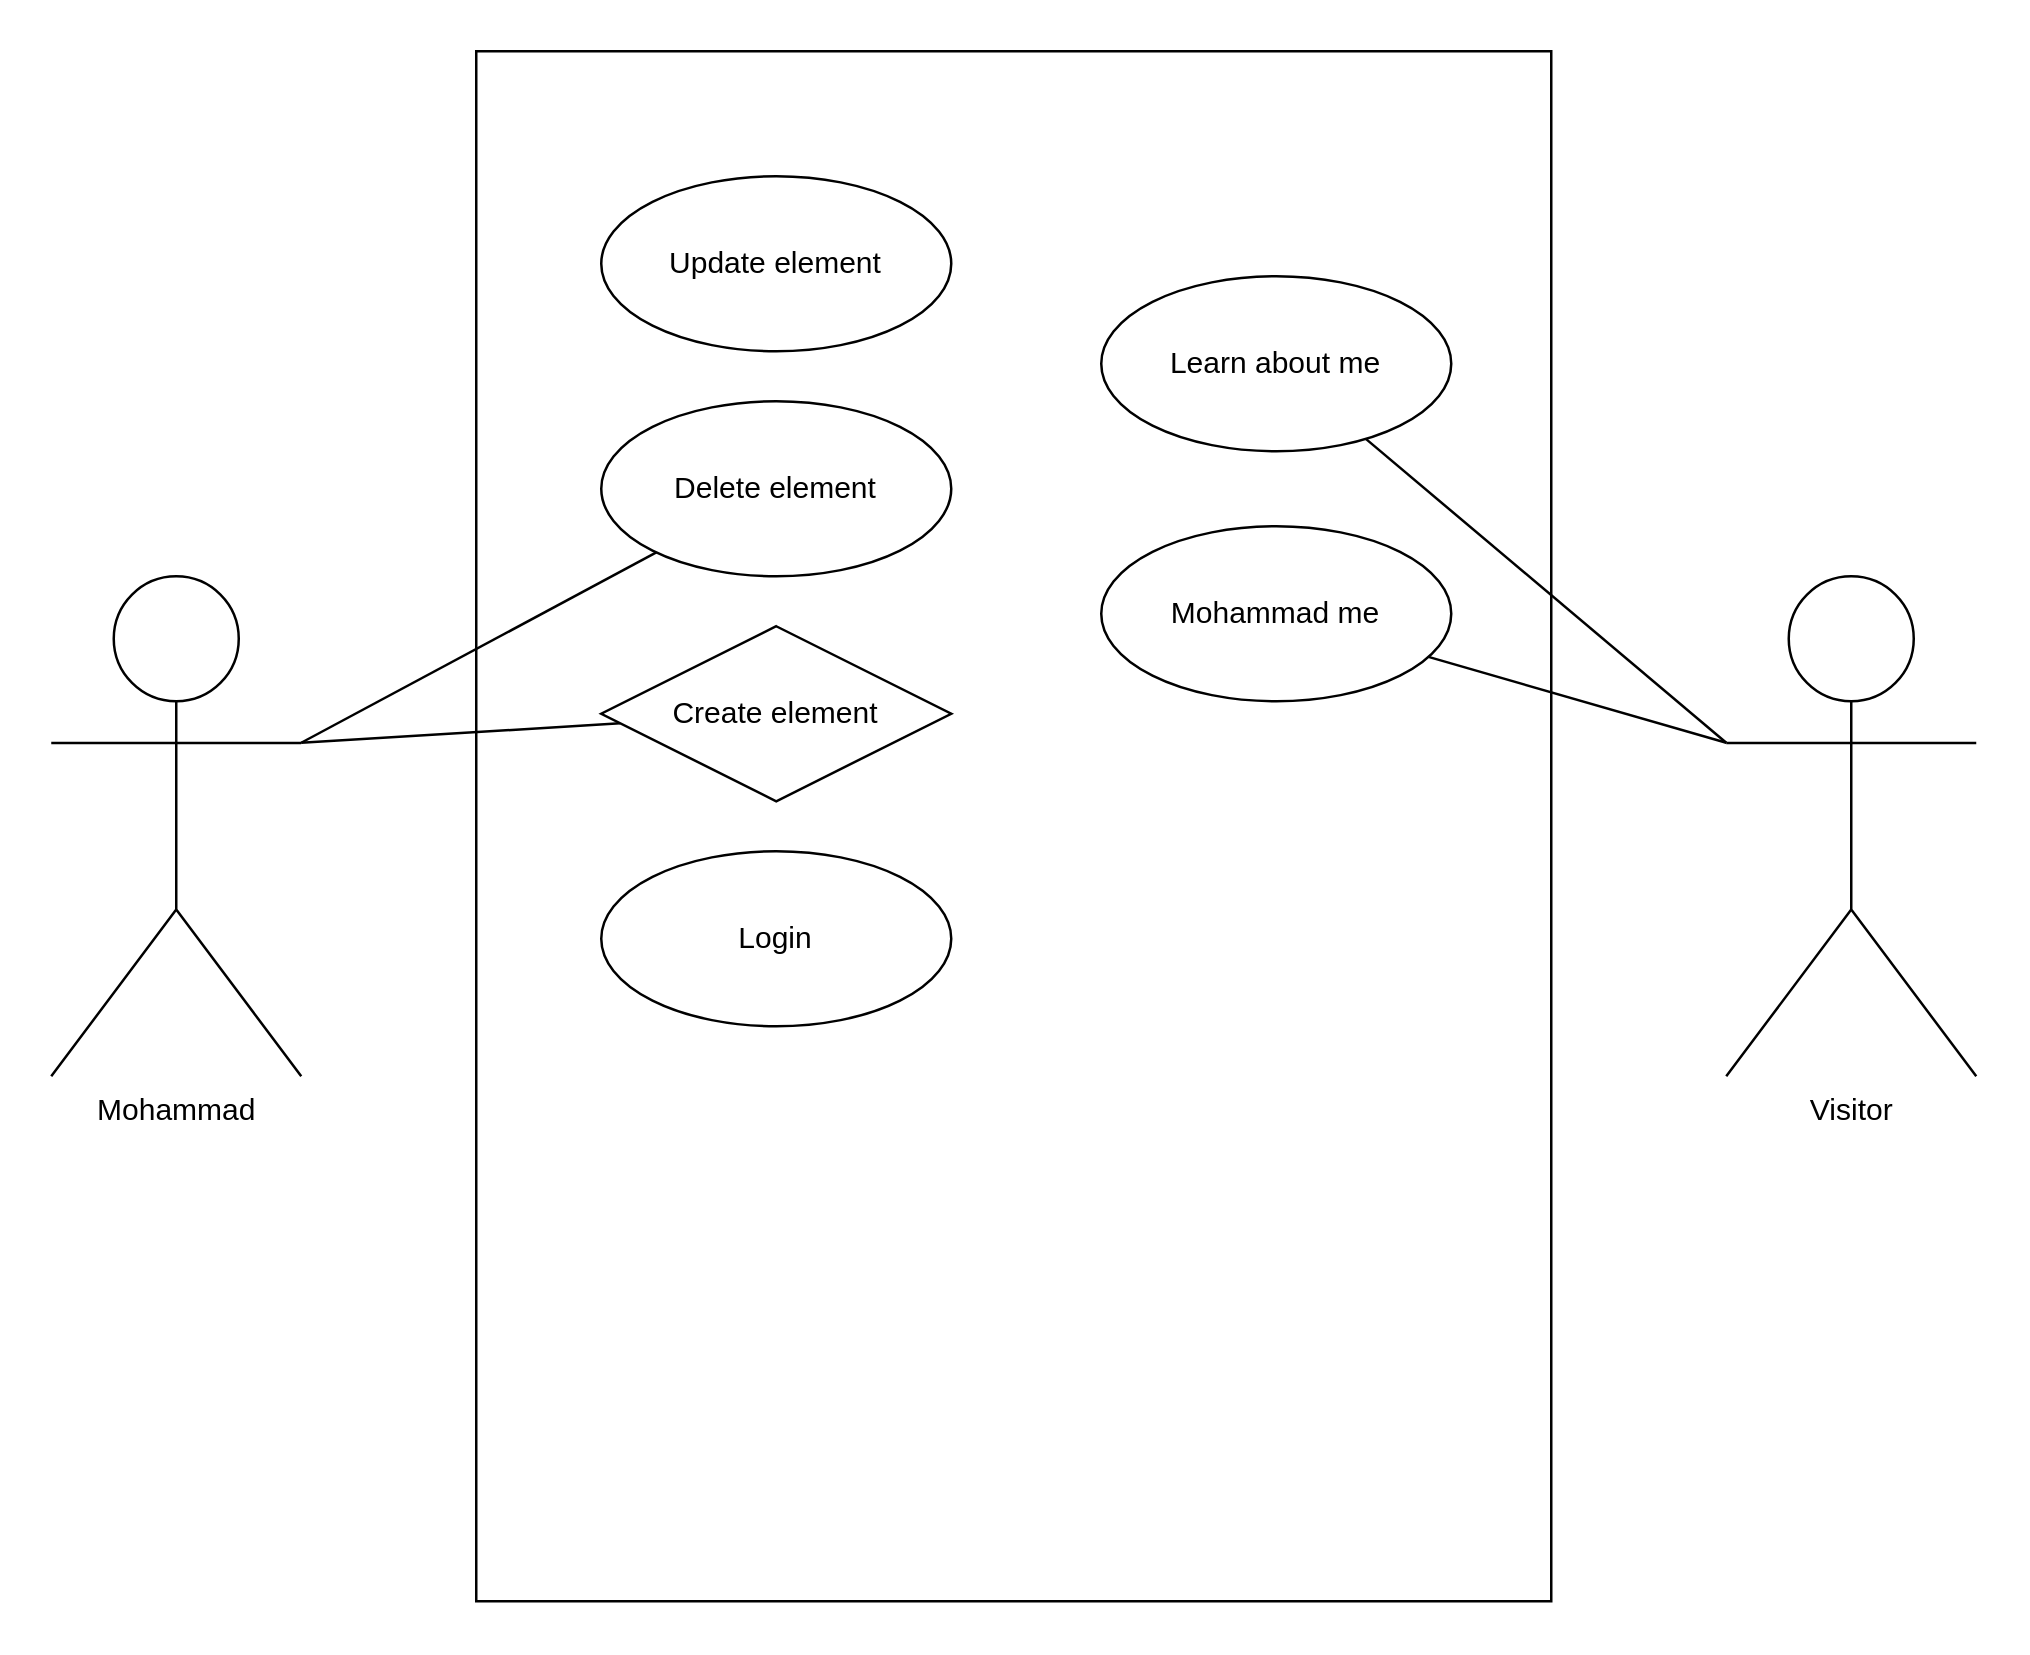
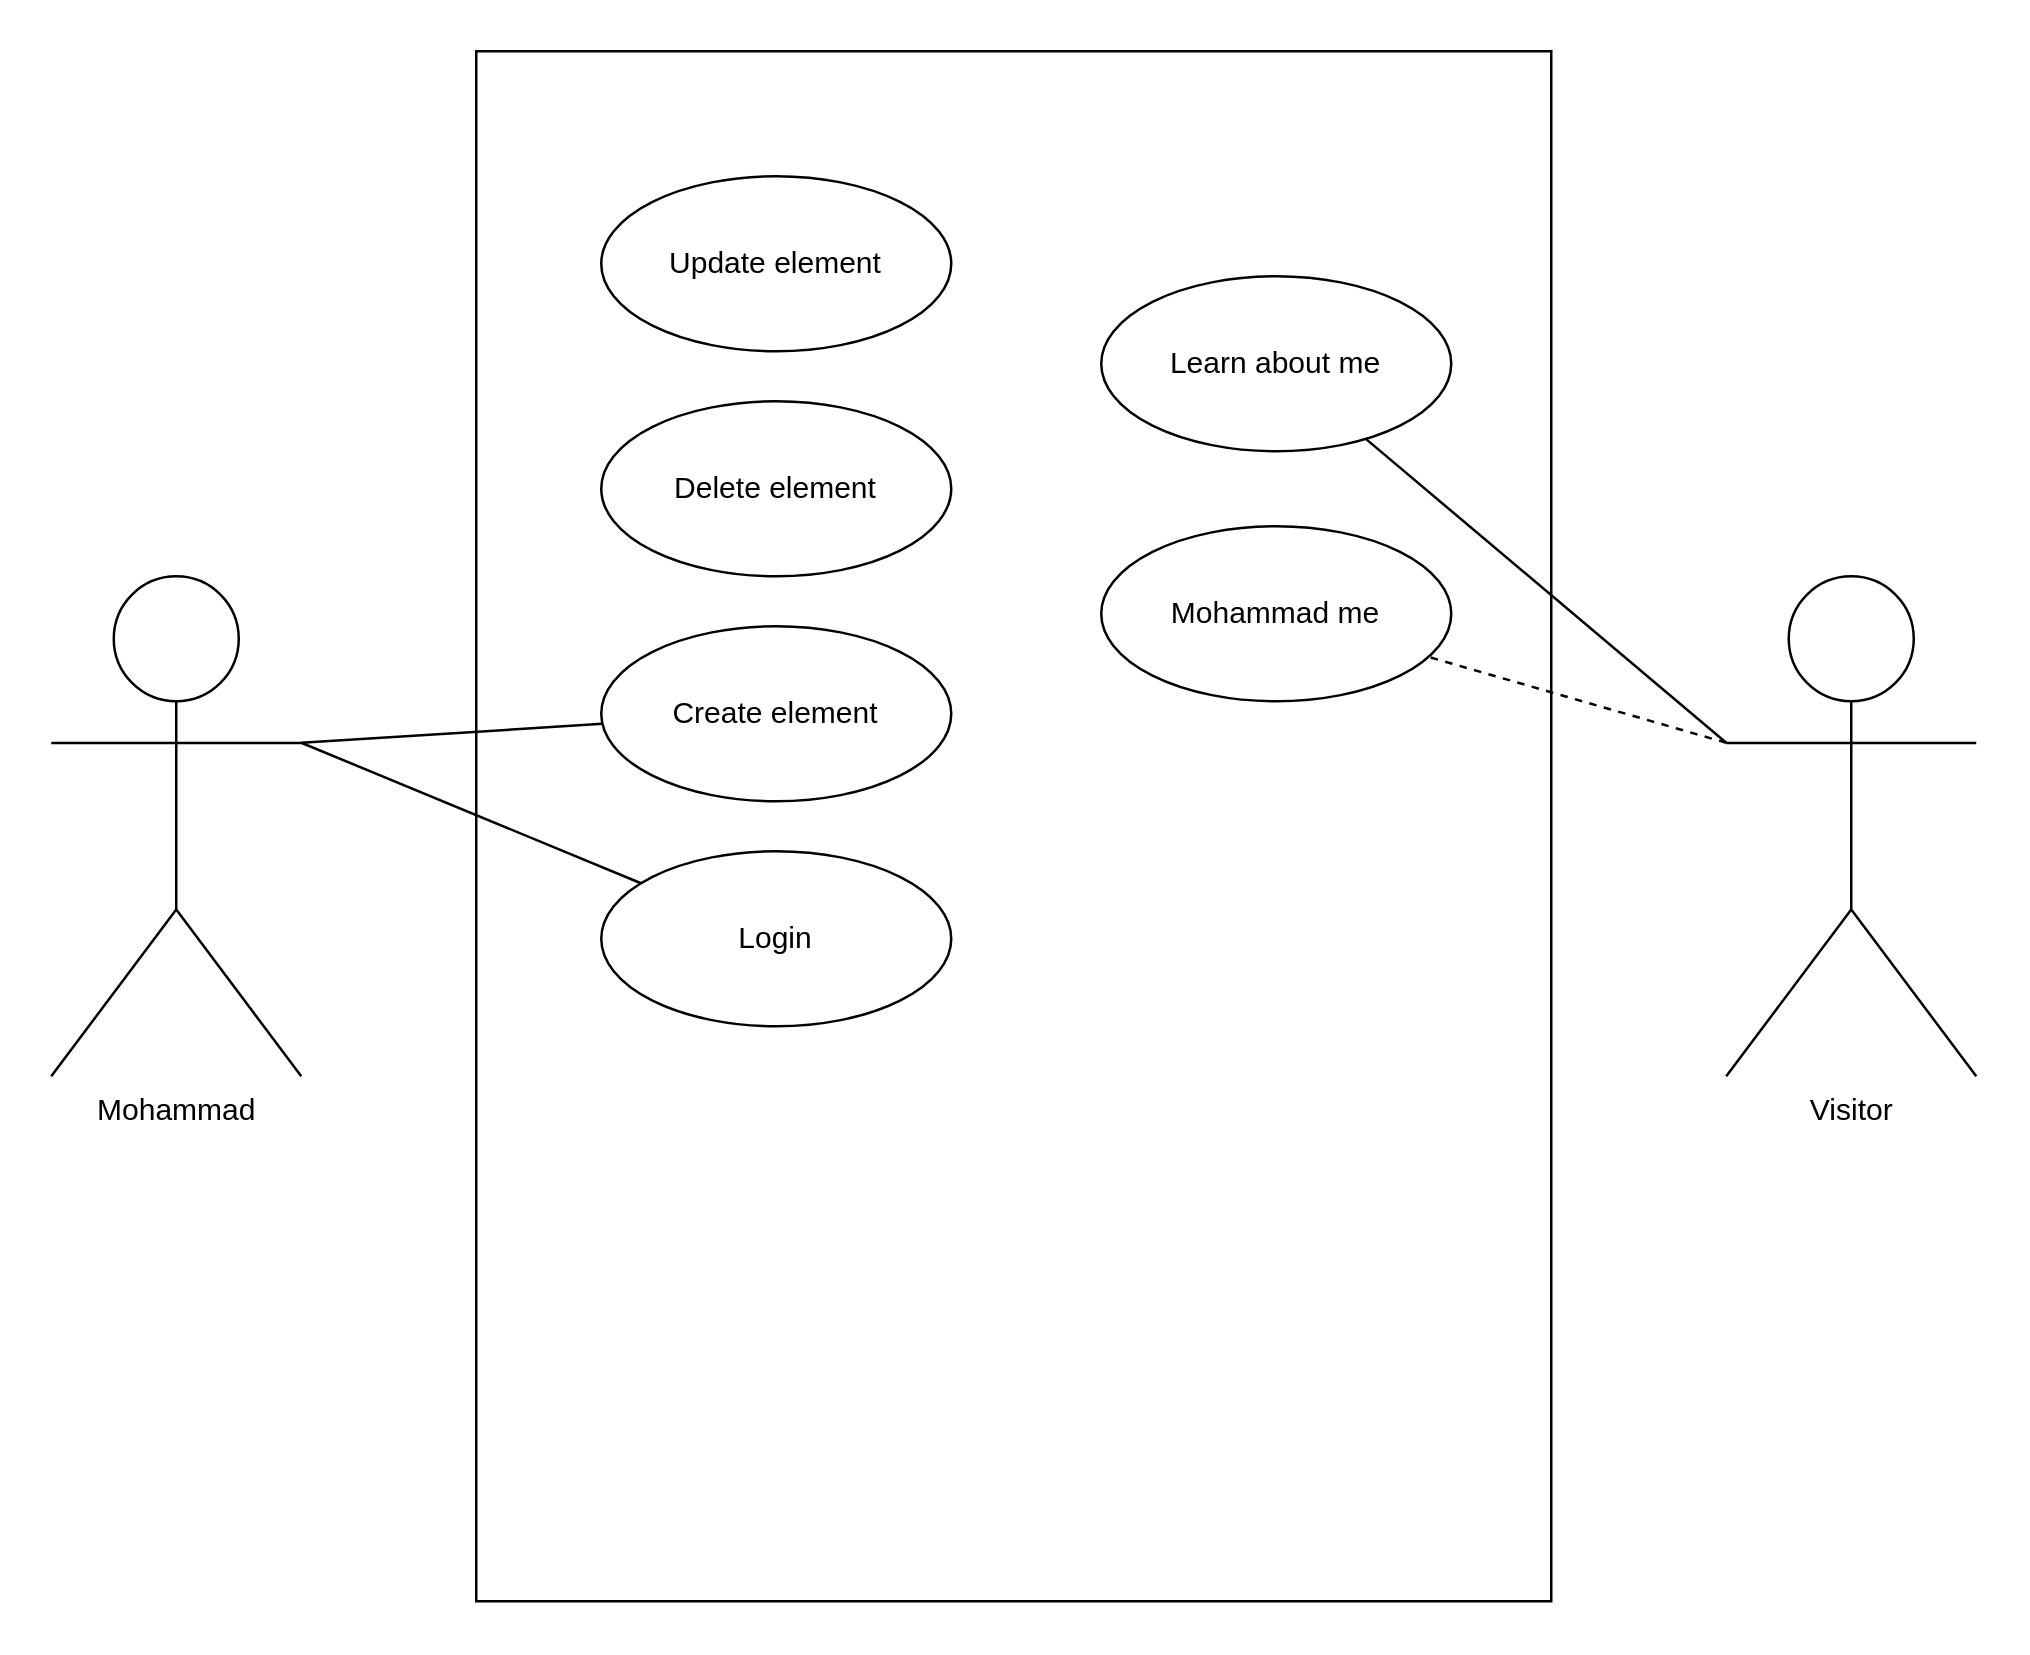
(482, 646) -> (474, 814)
(1573, 699) -> (1573, 699)
(776, 714) -> (776, 714)
